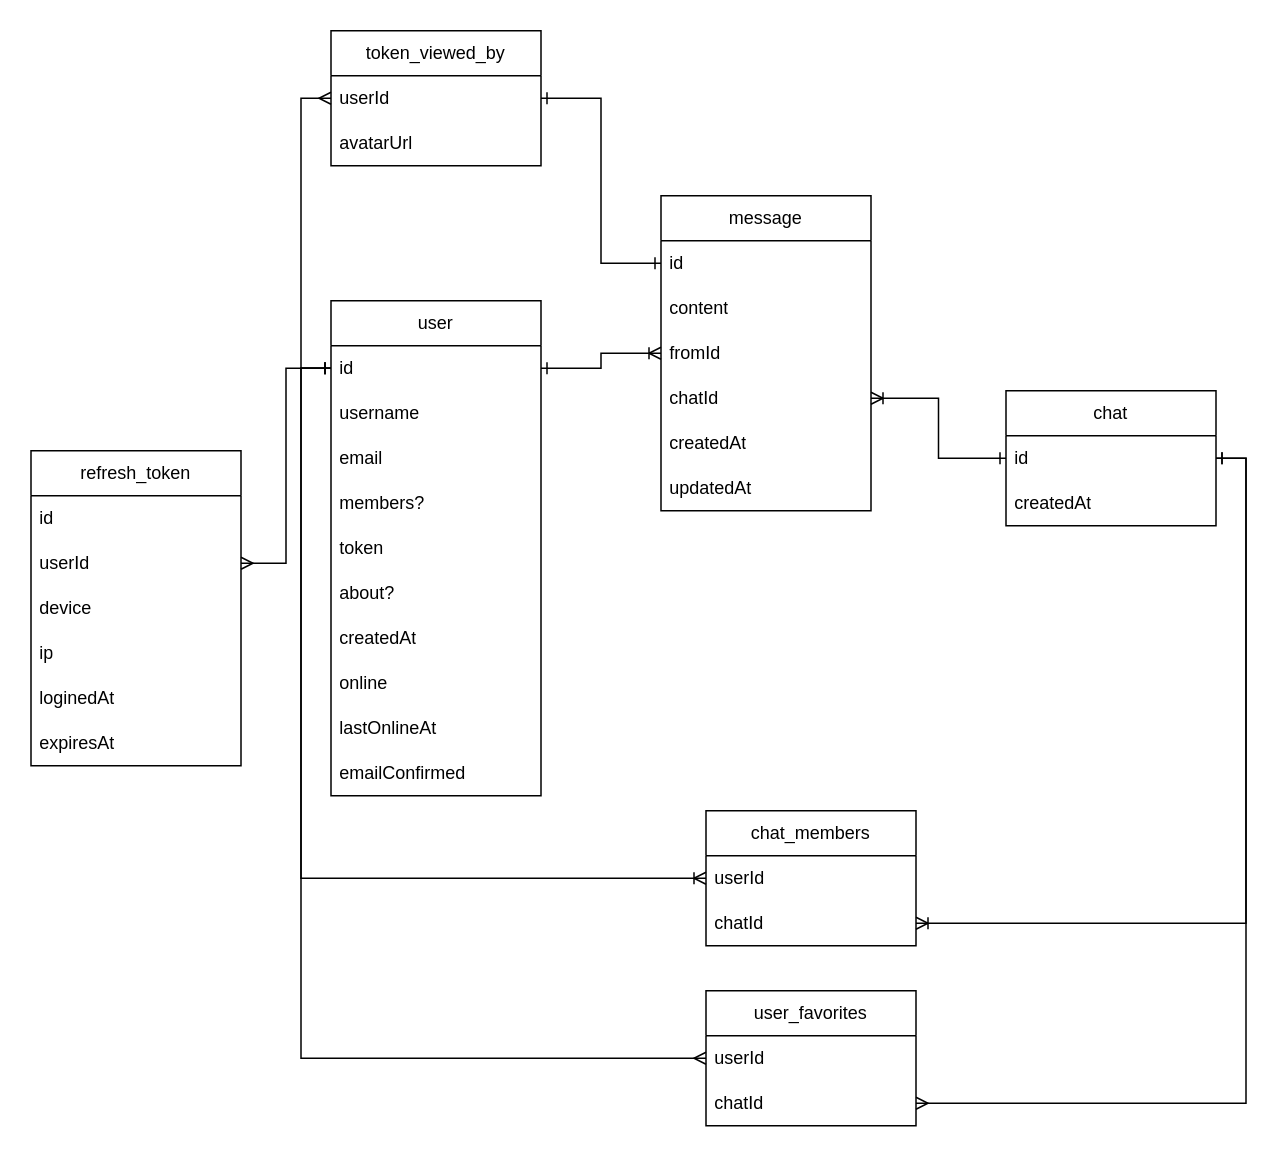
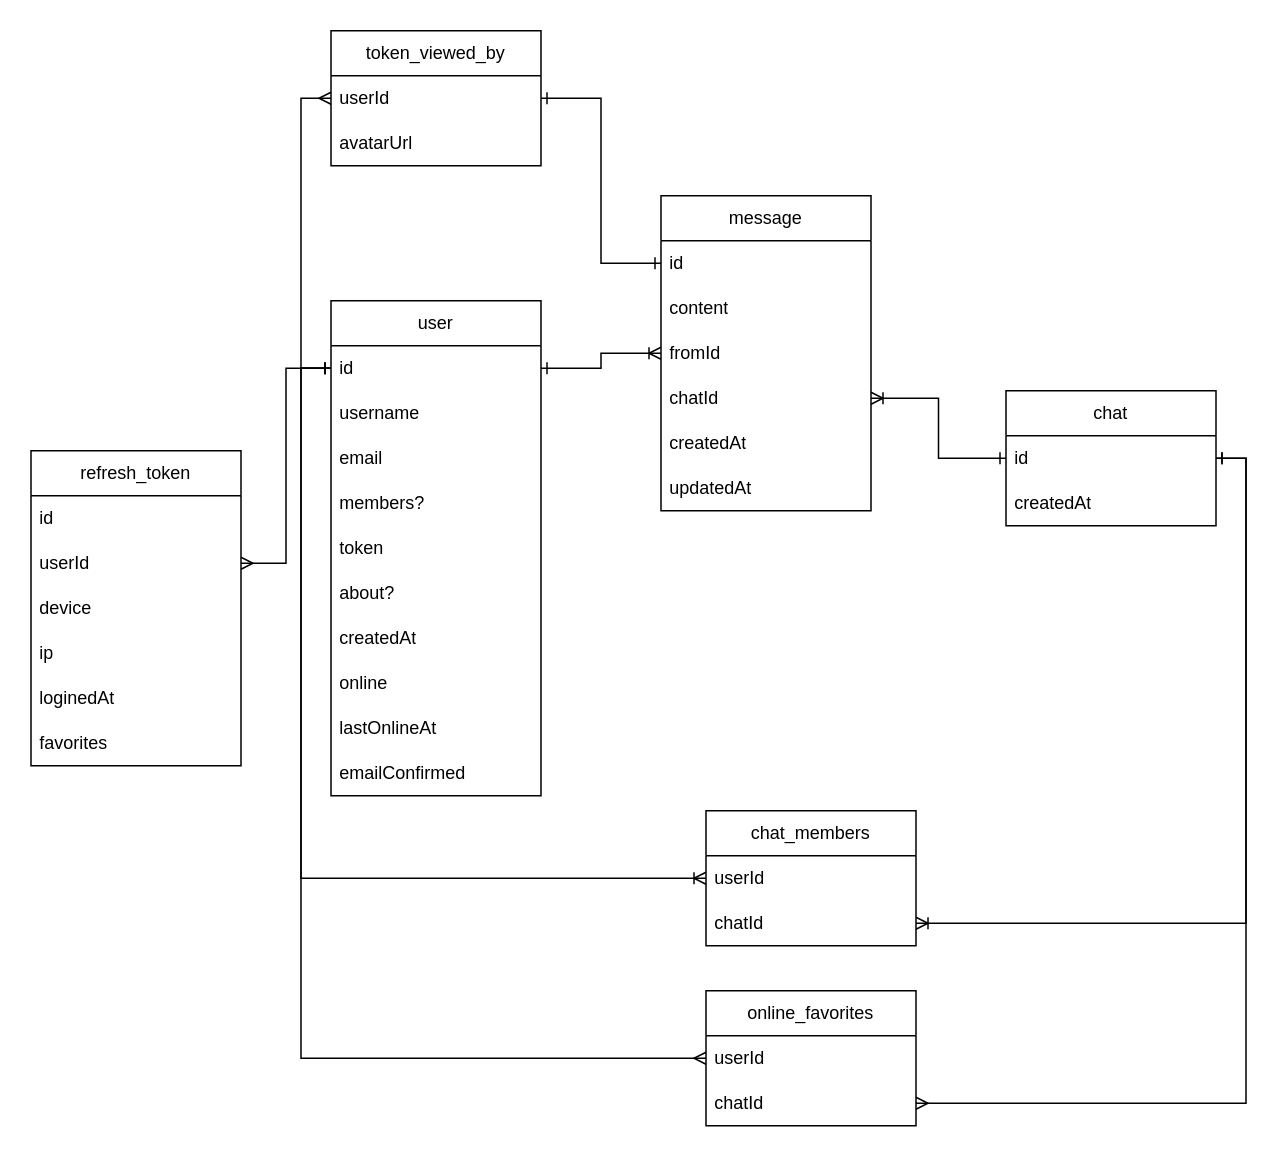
(83, 743) -> (83, 743)
(811, 1013) -> (811, 1013)
